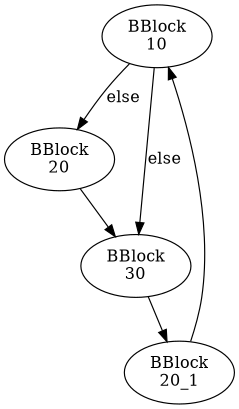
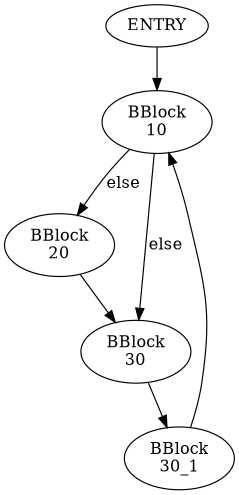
none -> (157, 26)
(179, 373) -> (179, 458)
